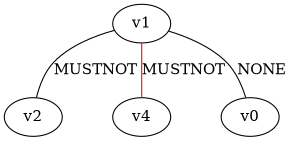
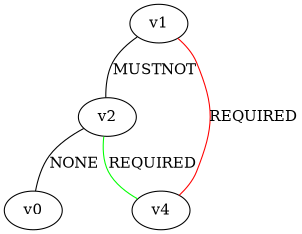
(217, 54) -> (51, 153)
(184, 70) -> (253, 117)
none -> (110, 174)
